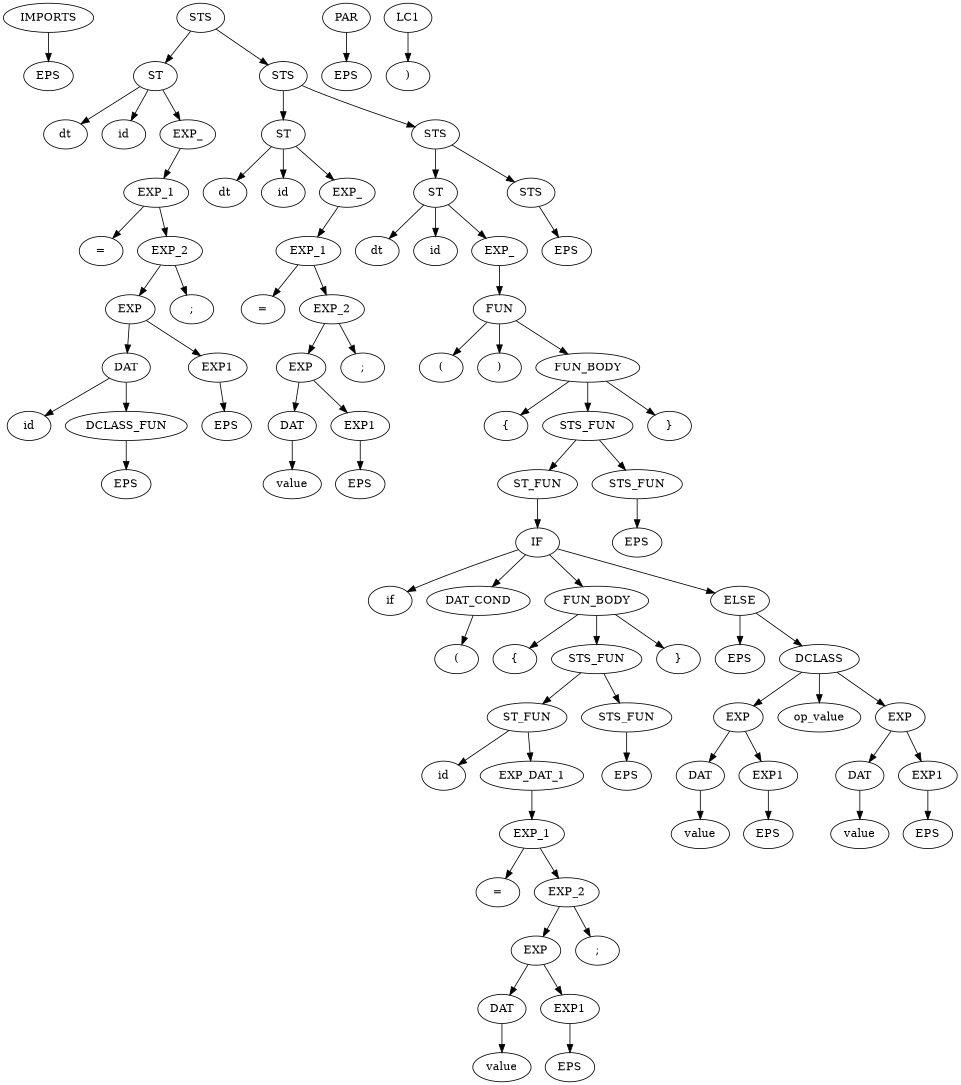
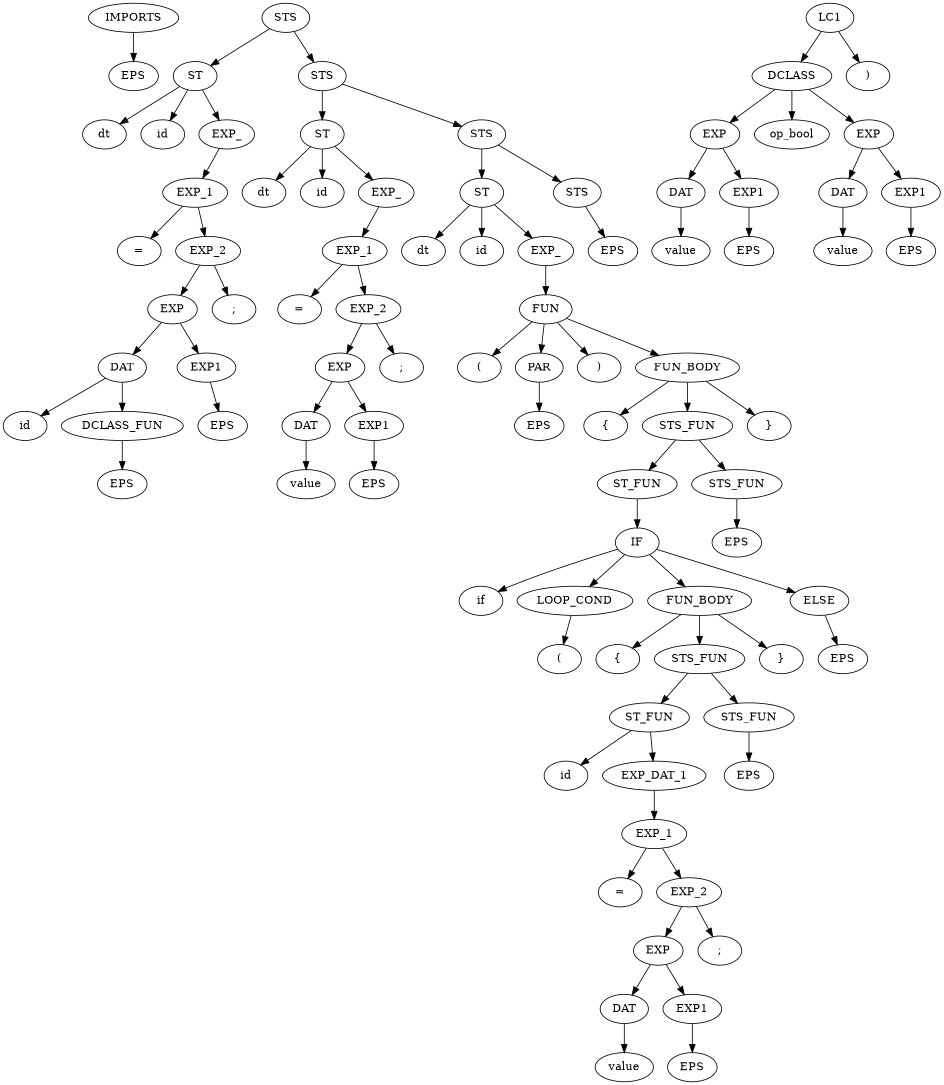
none -> (543, 334)
(478, 601) -> (575, 601)
(776, 627) -> (813, 43)
(819, 717) -> (792, 134)
